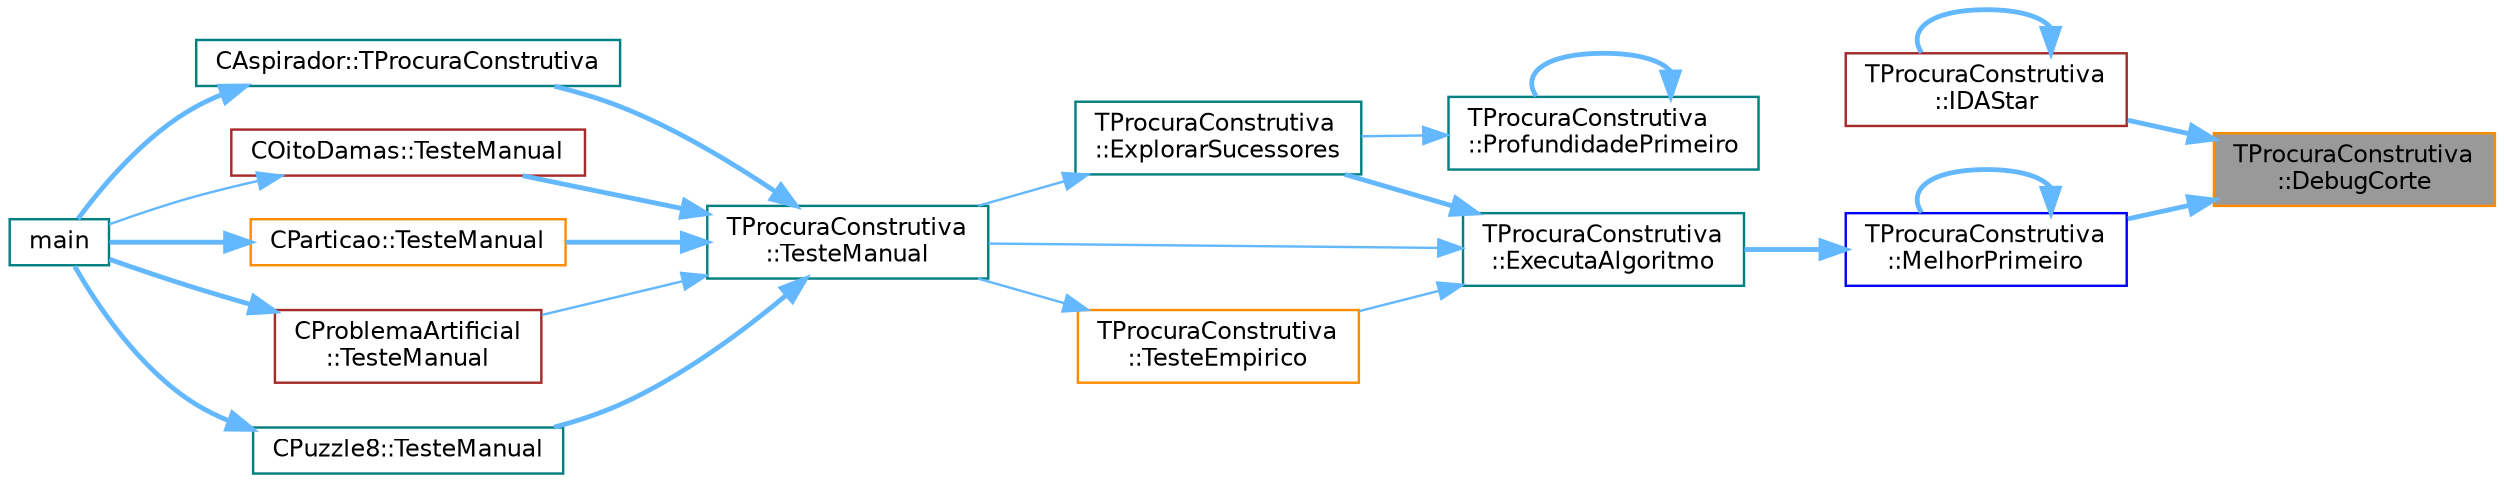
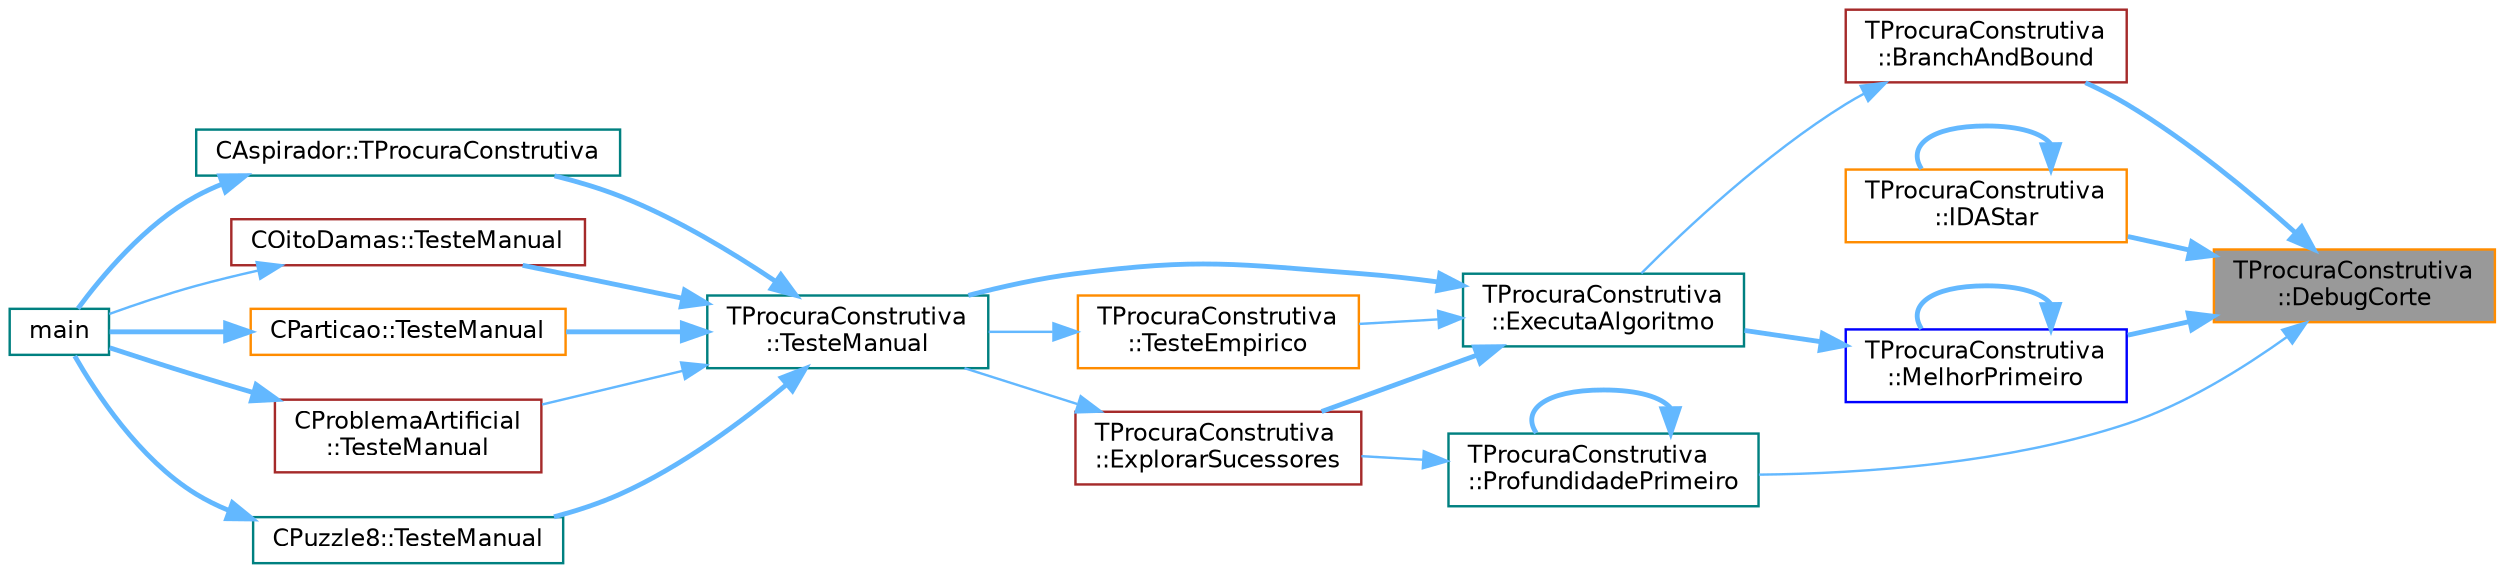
none -> (1986, 46)
(1986, 90) -> (1986, 206)
(1218, 138) -> (1218, 448)
(1213, 246) -> (1202, 264)
none -> (2035, 448)
